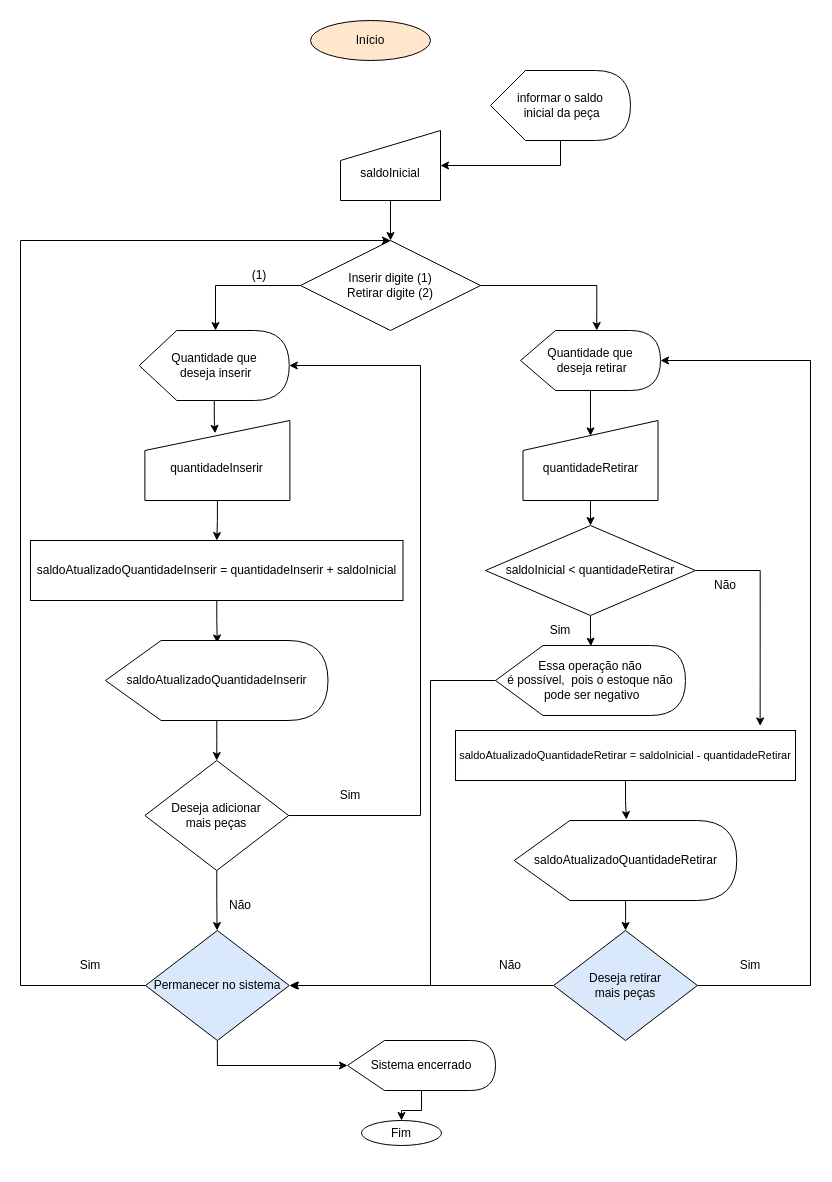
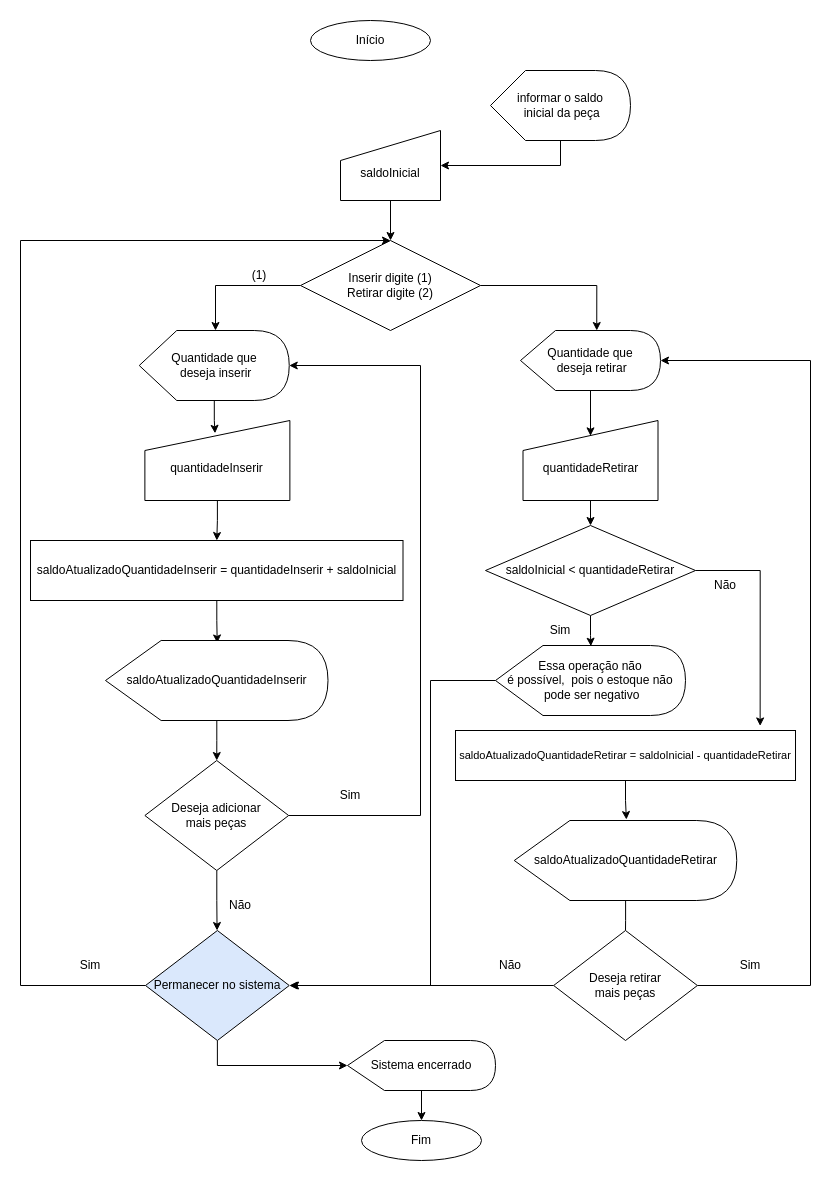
(371, 41) -> (371, 41)
(626, 922) -> (626, 924)
(626, 986) -> (626, 986)
(402, 1133) -> (422, 1141)
